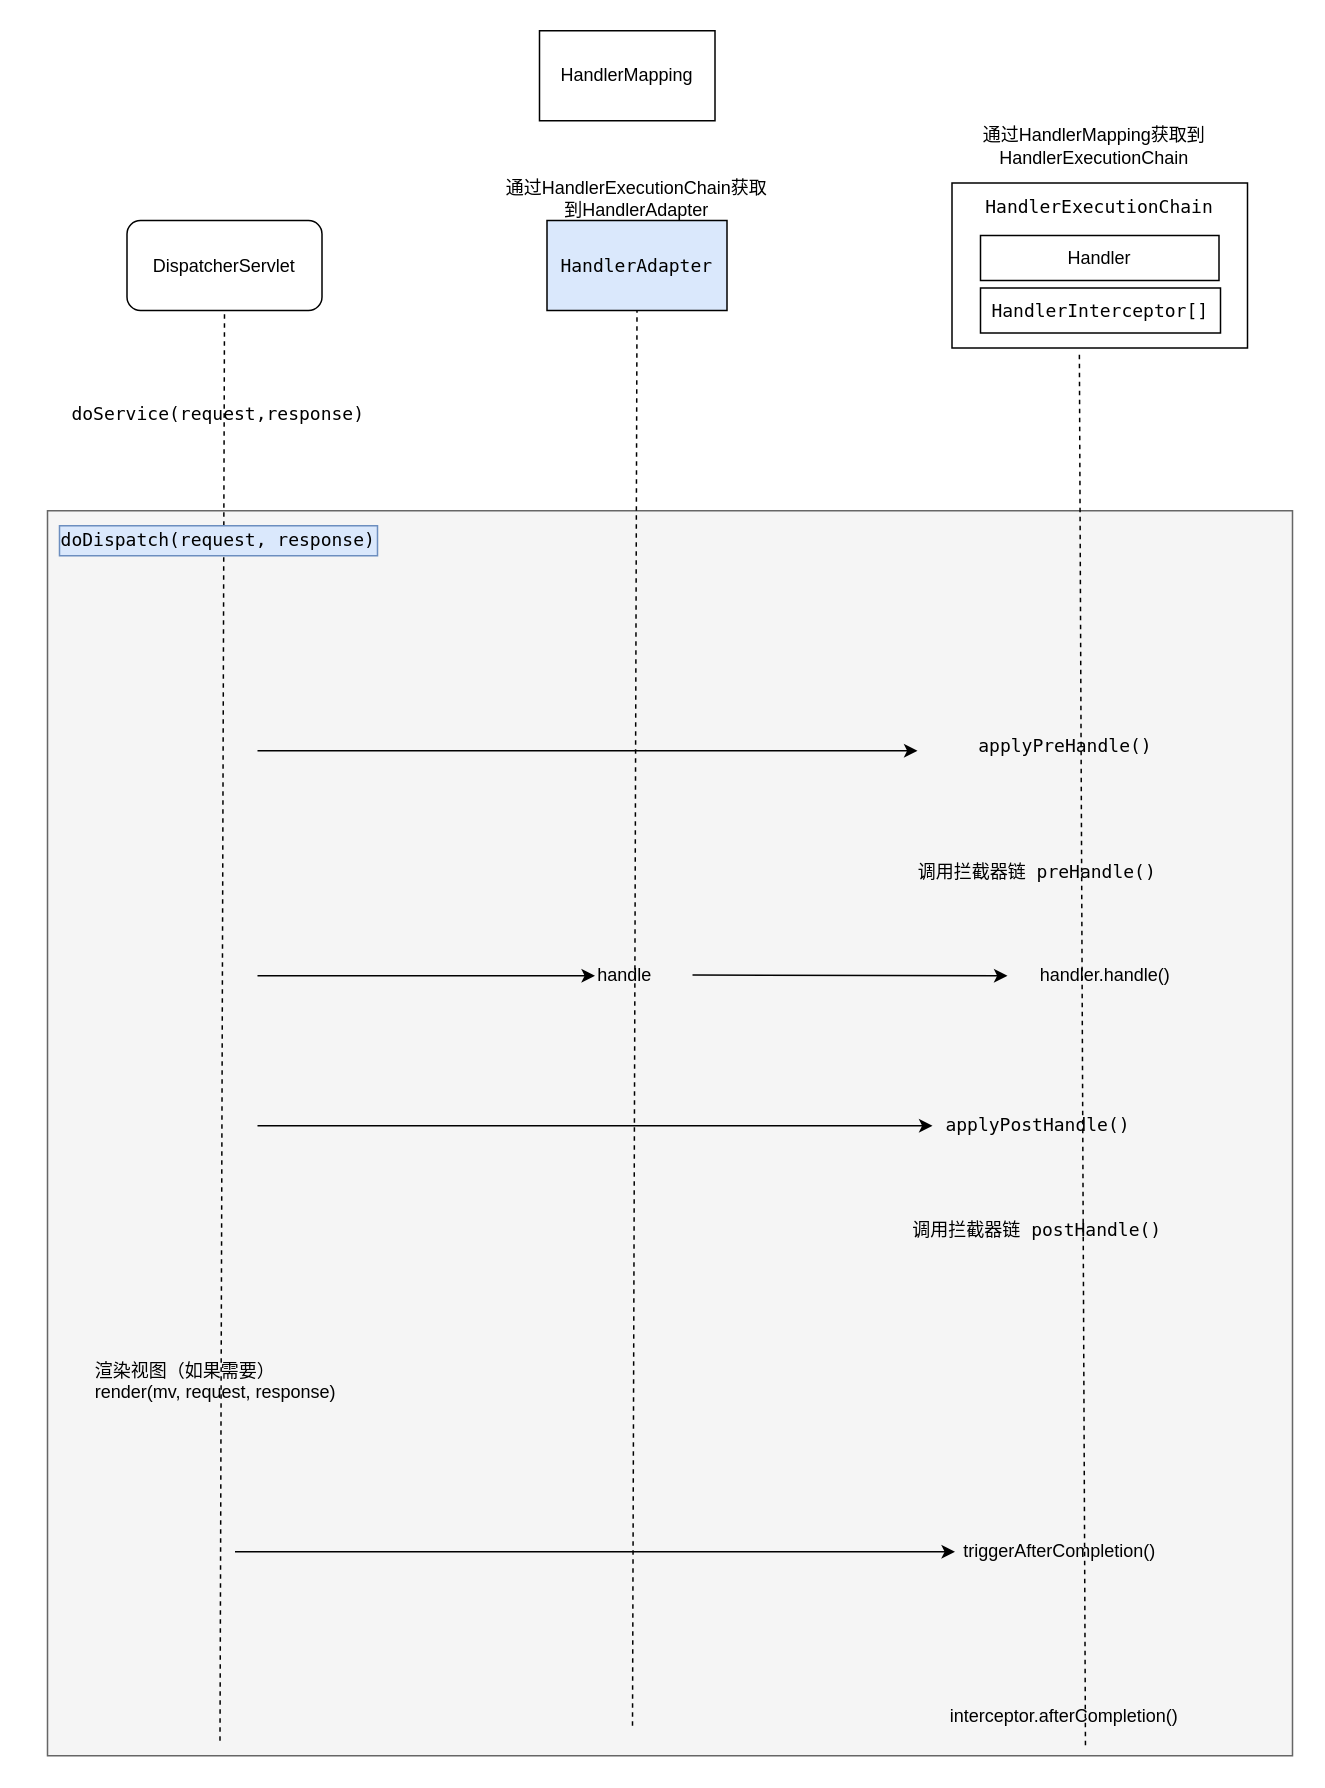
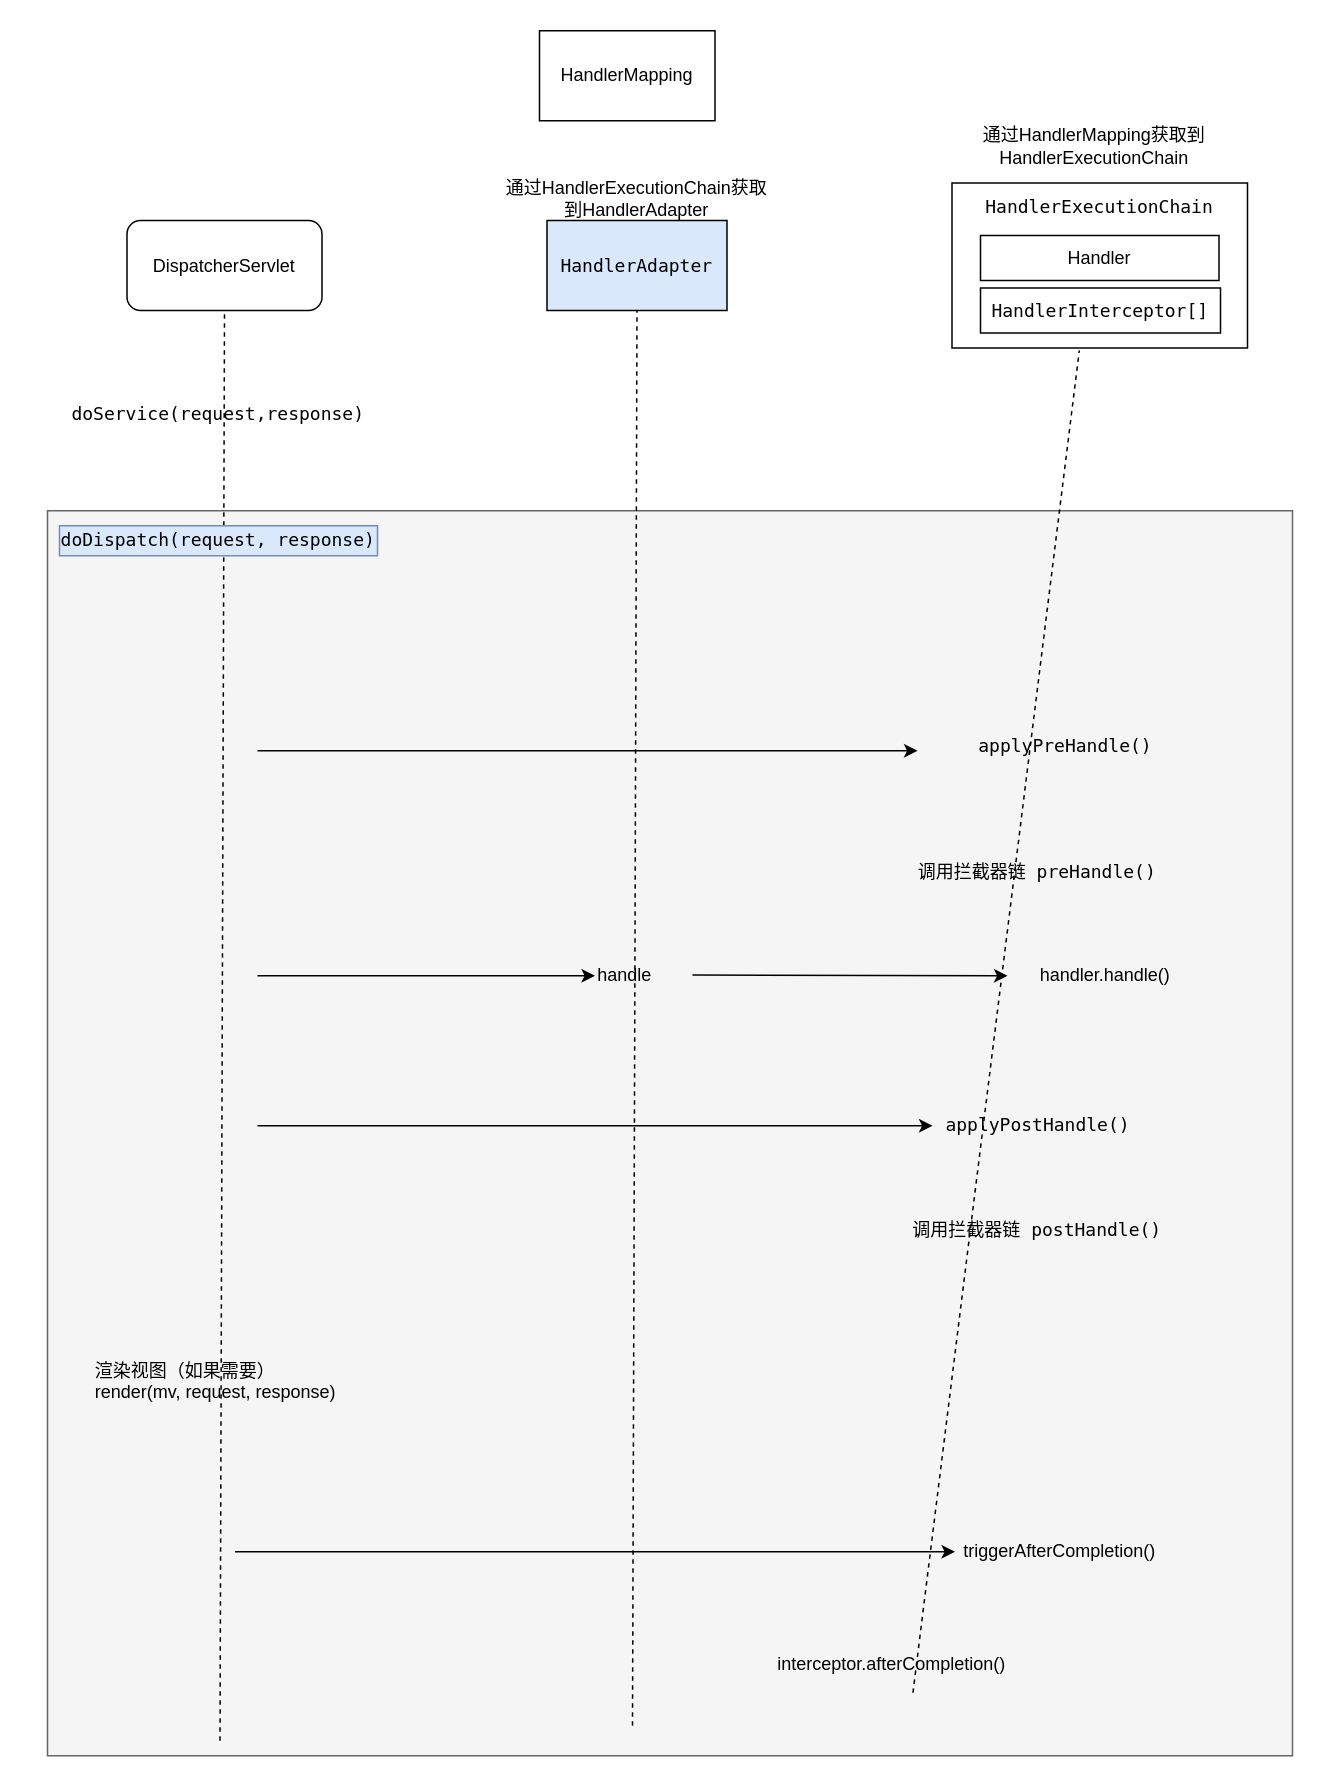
(1075, 1718) -> (902, 1666)
